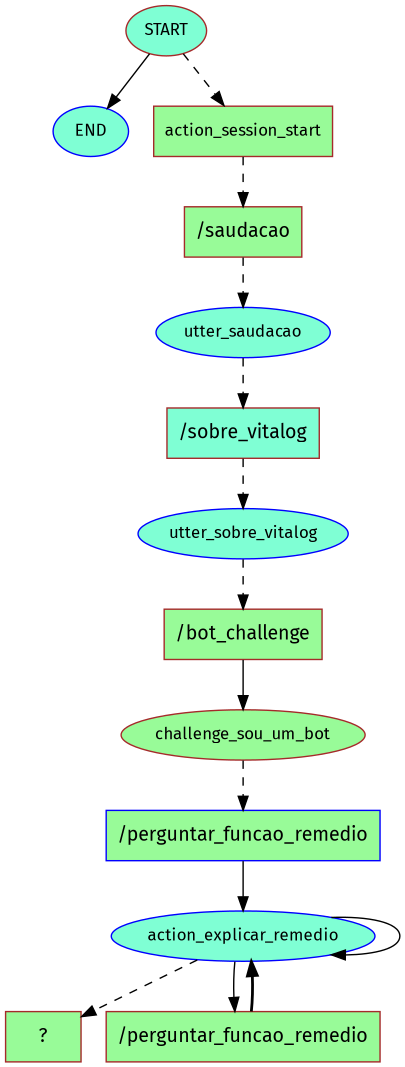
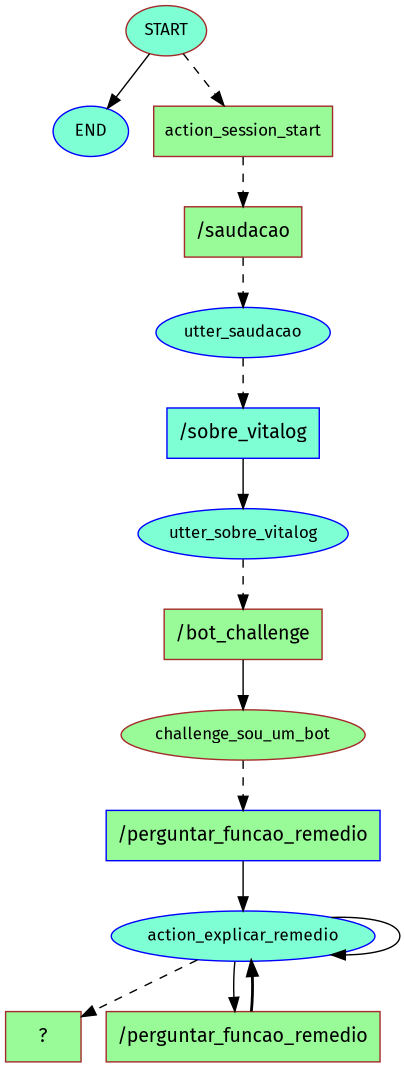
(243, 433) -> (243, 433)
(243, 477) -> (243, 477)
